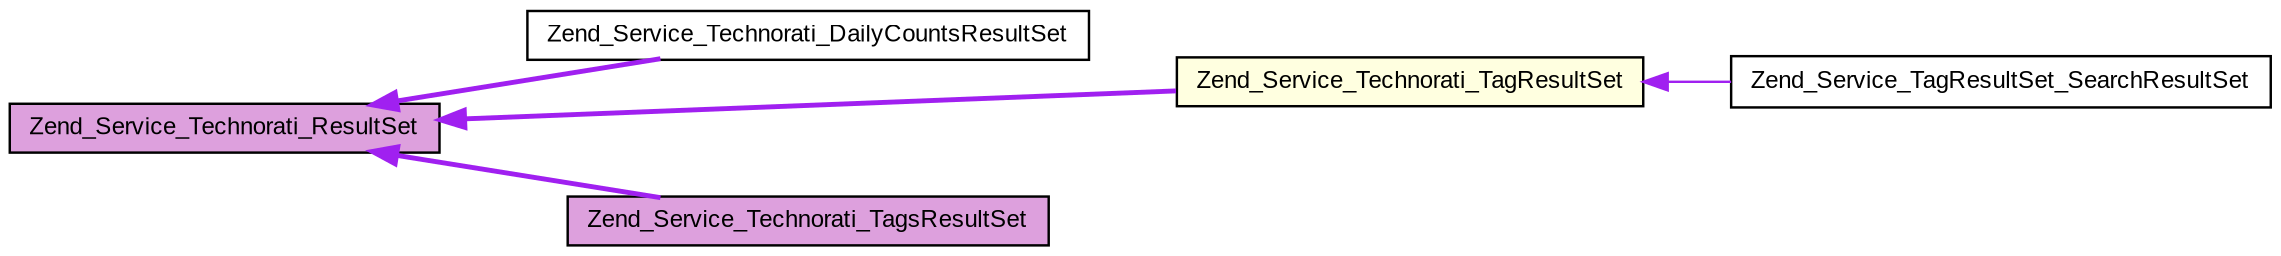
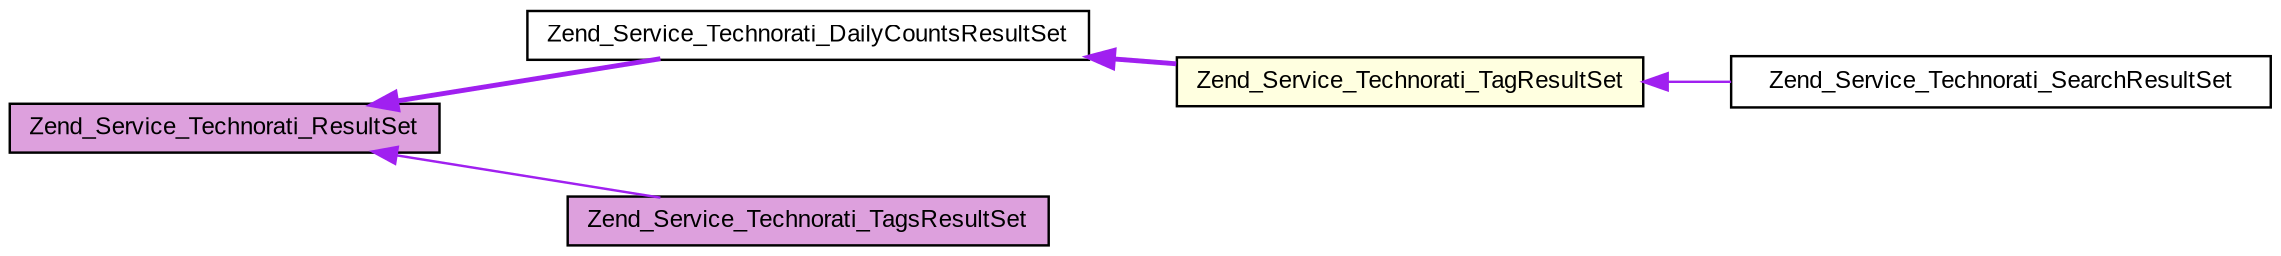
(2001, 82) -> (2001, 82)
(820, 105) -> (1145, 61)
(529, 177) -> (529, 177)
